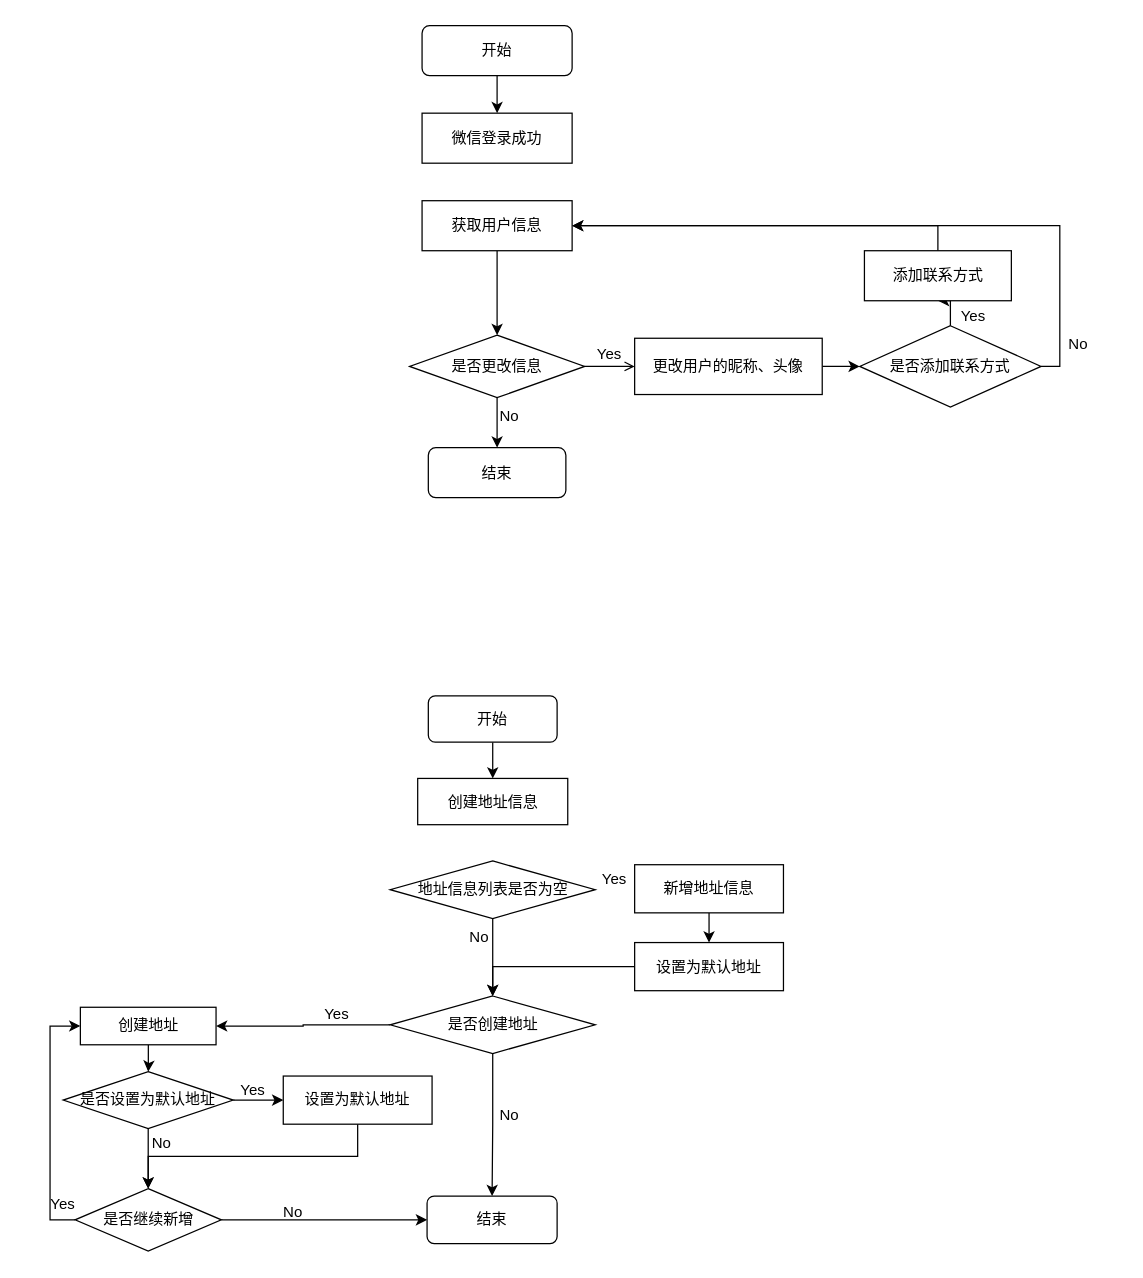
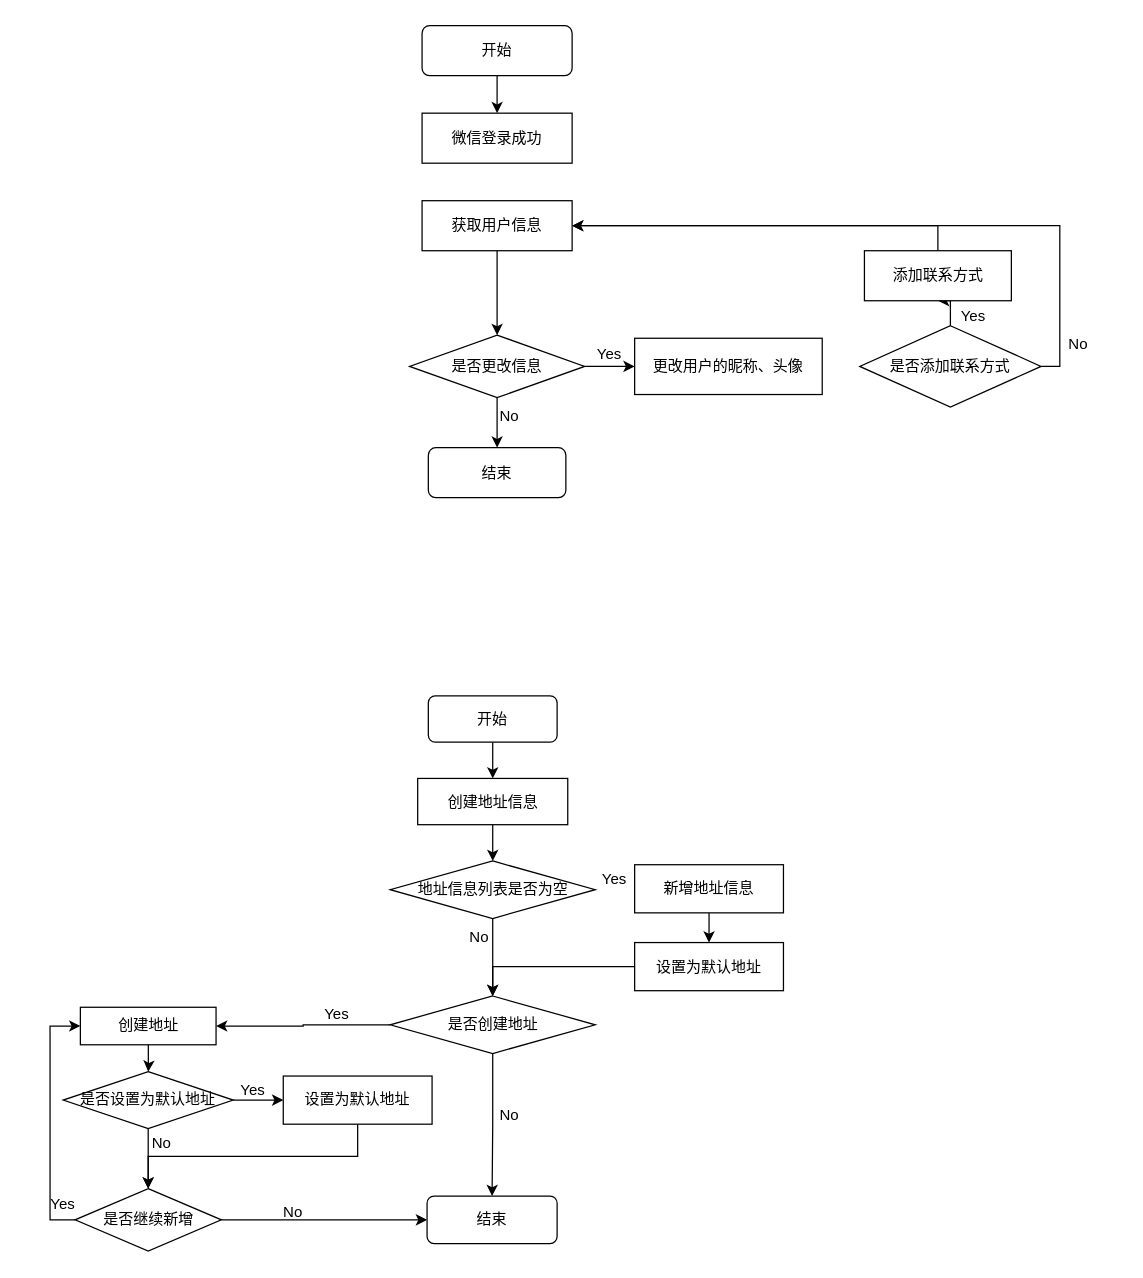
(627, 366) -> (624, 366)
(845, 366) -> none
none -> (493, 839)
